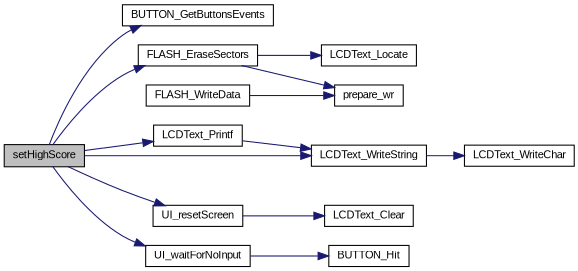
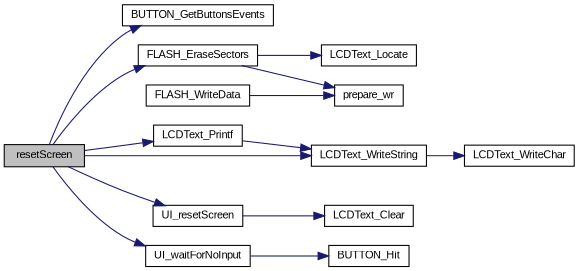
(44, 156) -> (44, 156)
